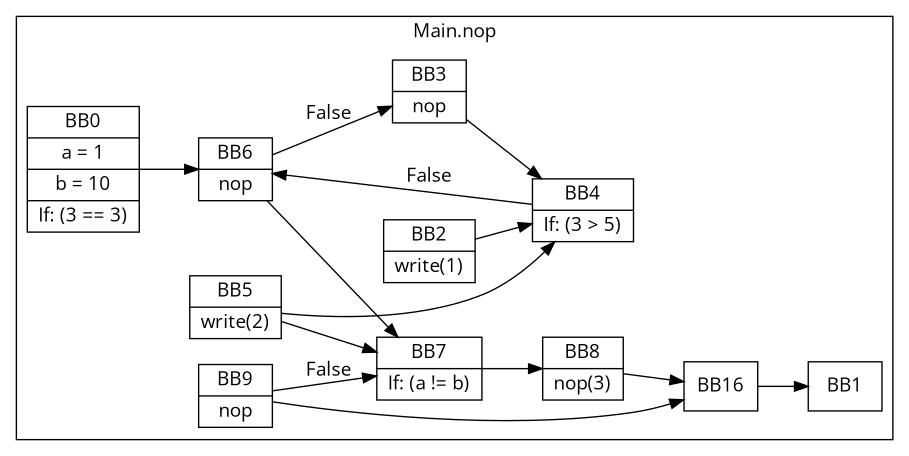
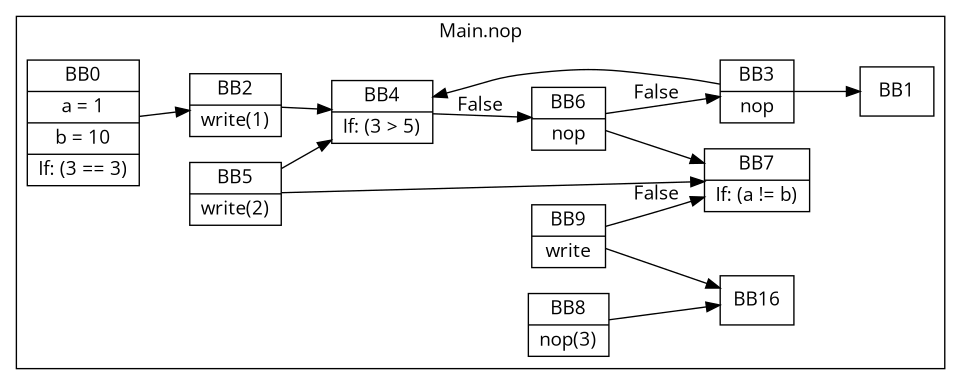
(162, 169) -> (158, 114)
(505, 369) -> none
(776, 386) -> (820, 91)
(236, 411) -> (569, 251)
